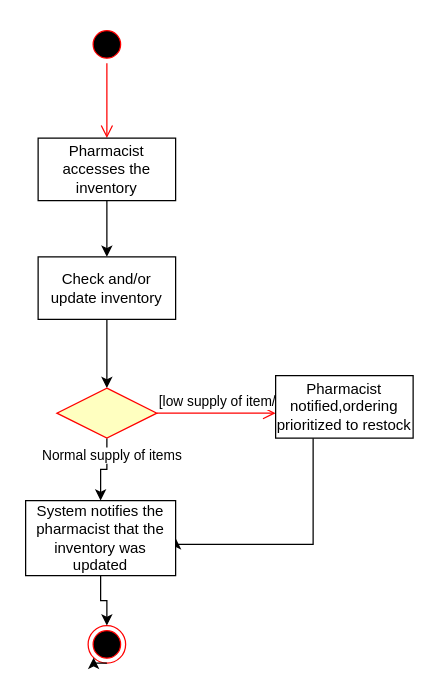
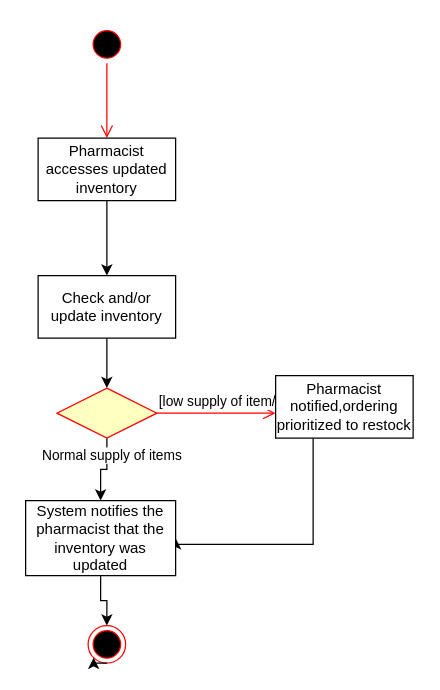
(107, 169) -> (107, 169)
(107, 288) -> (107, 307)
